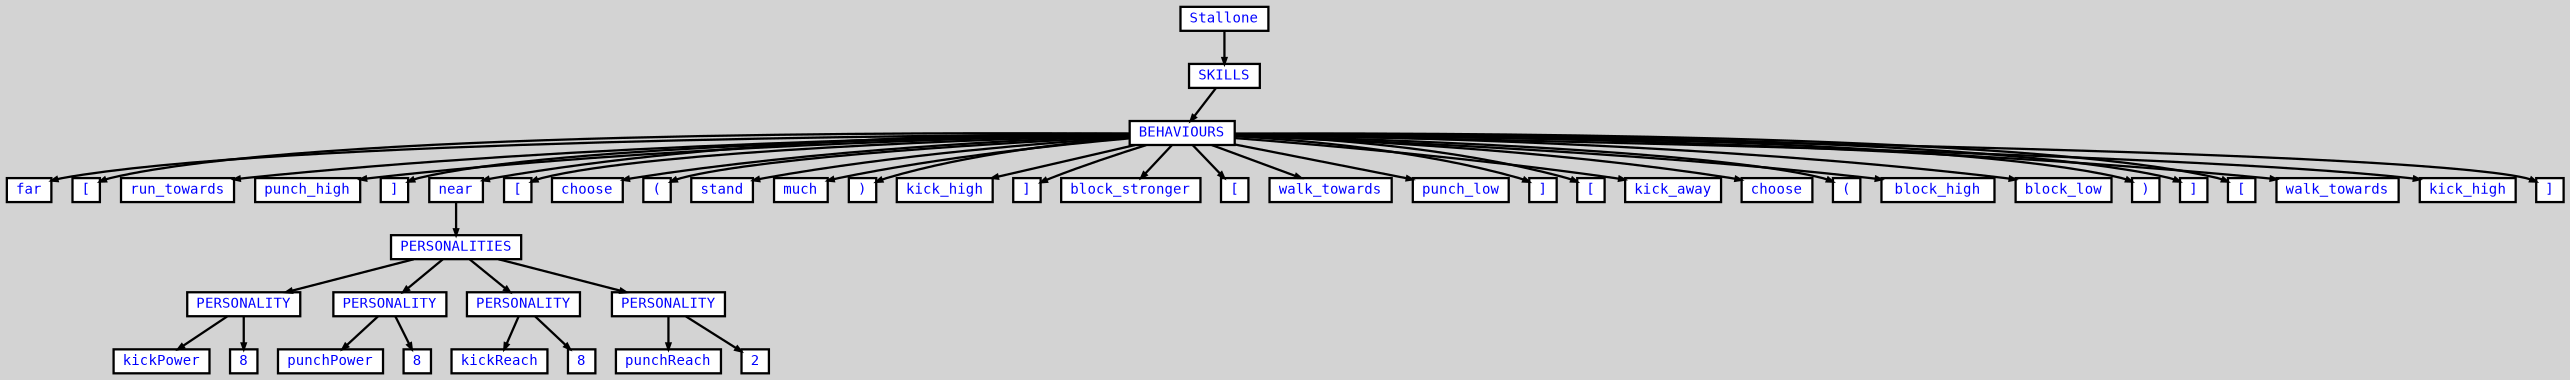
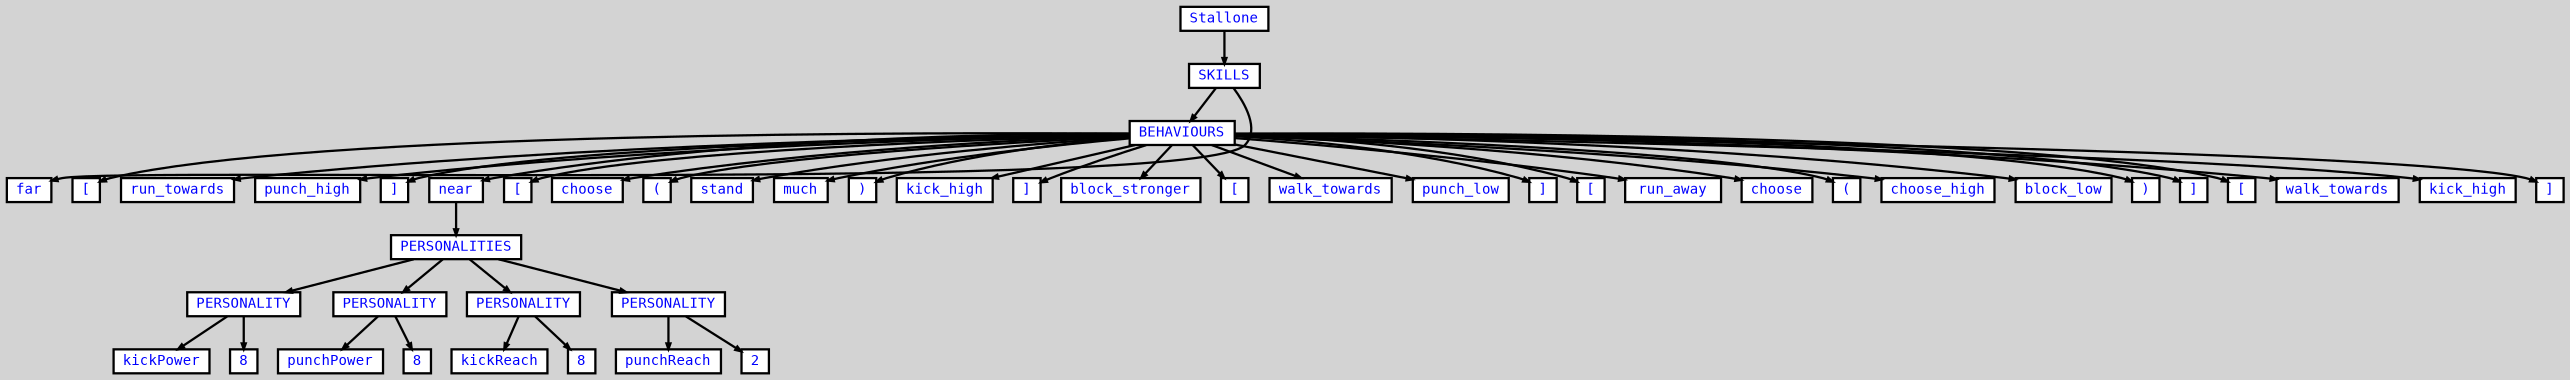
(593, 143) -> (746, 174)
(1673, 190) -> (1673, 190)
(1938, 190) -> (1938, 190)
